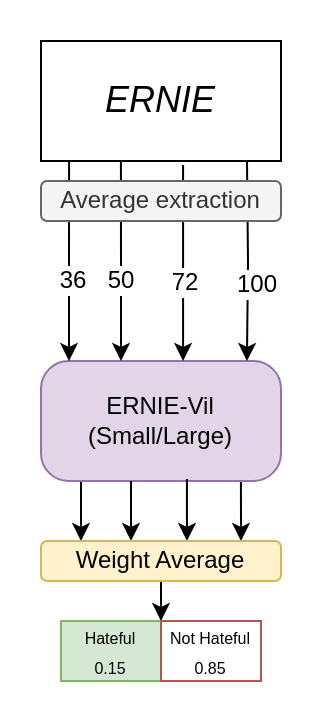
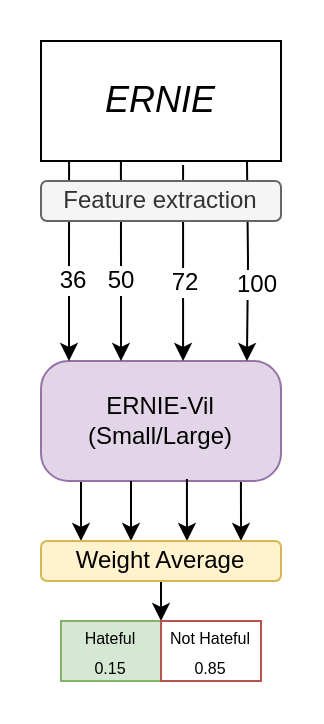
(161, 201) -> (161, 201)
